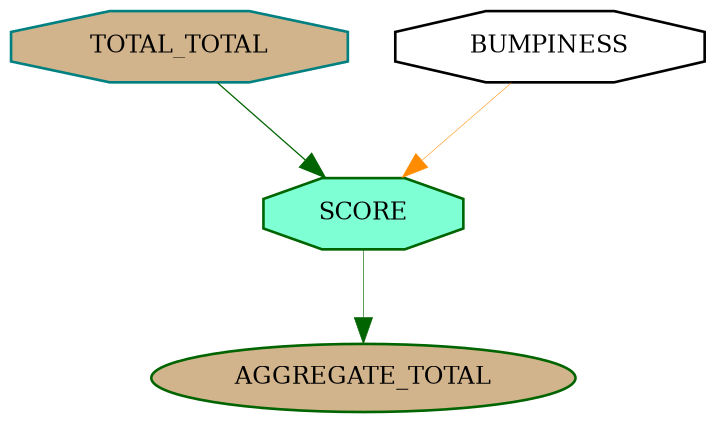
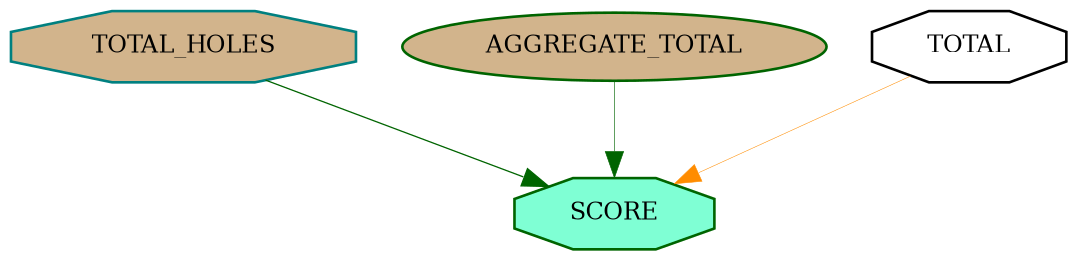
(179, 47) -> (183, 47)
(550, 47) -> (969, 47)
(363, 284) -> (614, 116)
